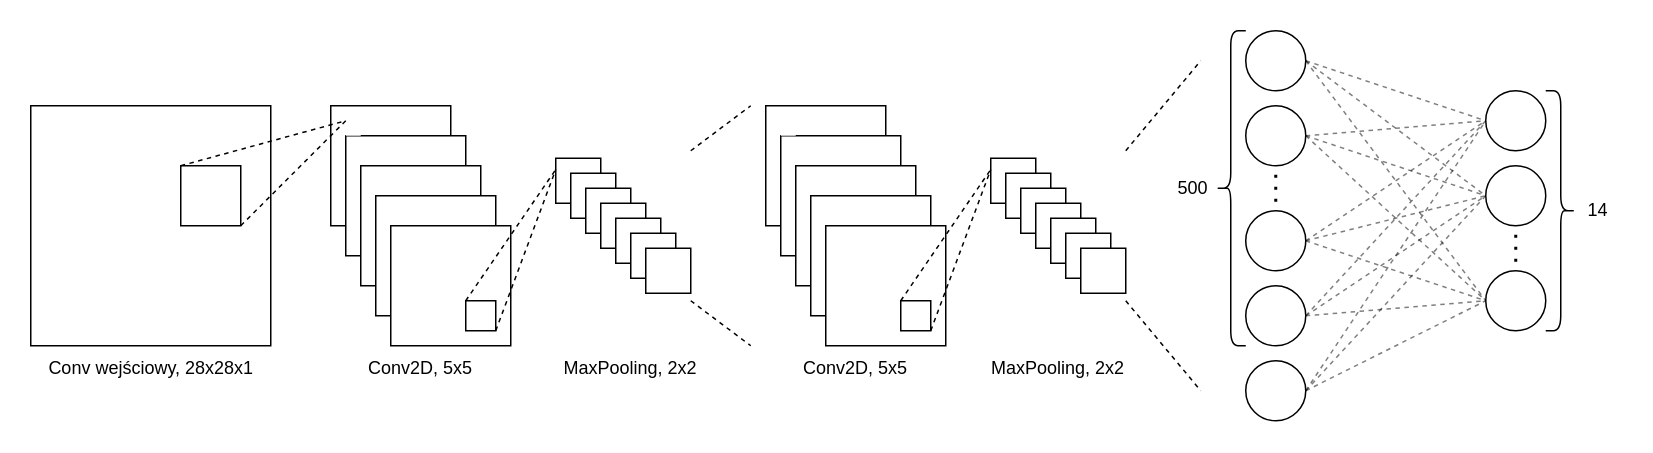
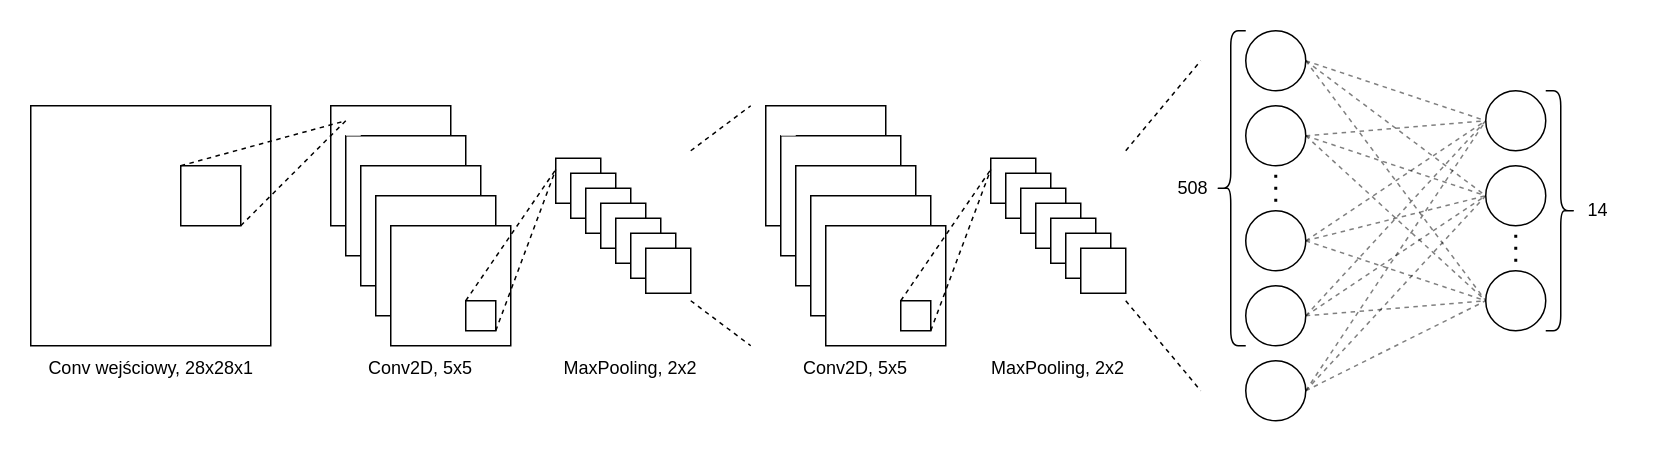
(1193, 188) -> (1193, 188)
